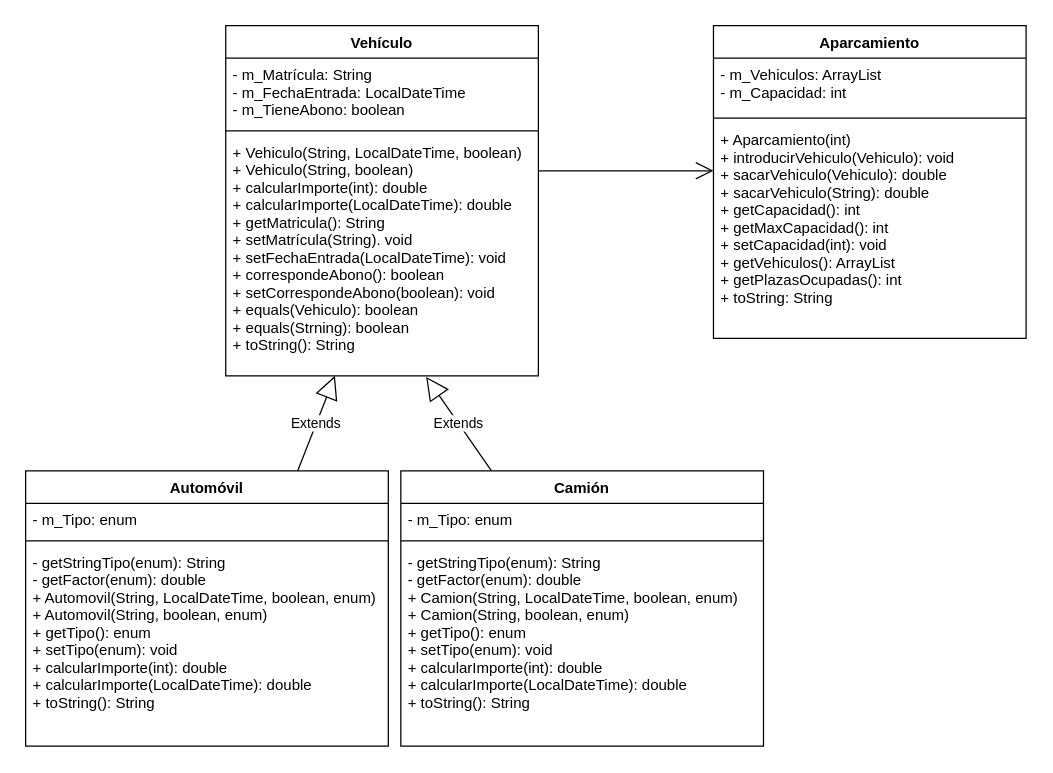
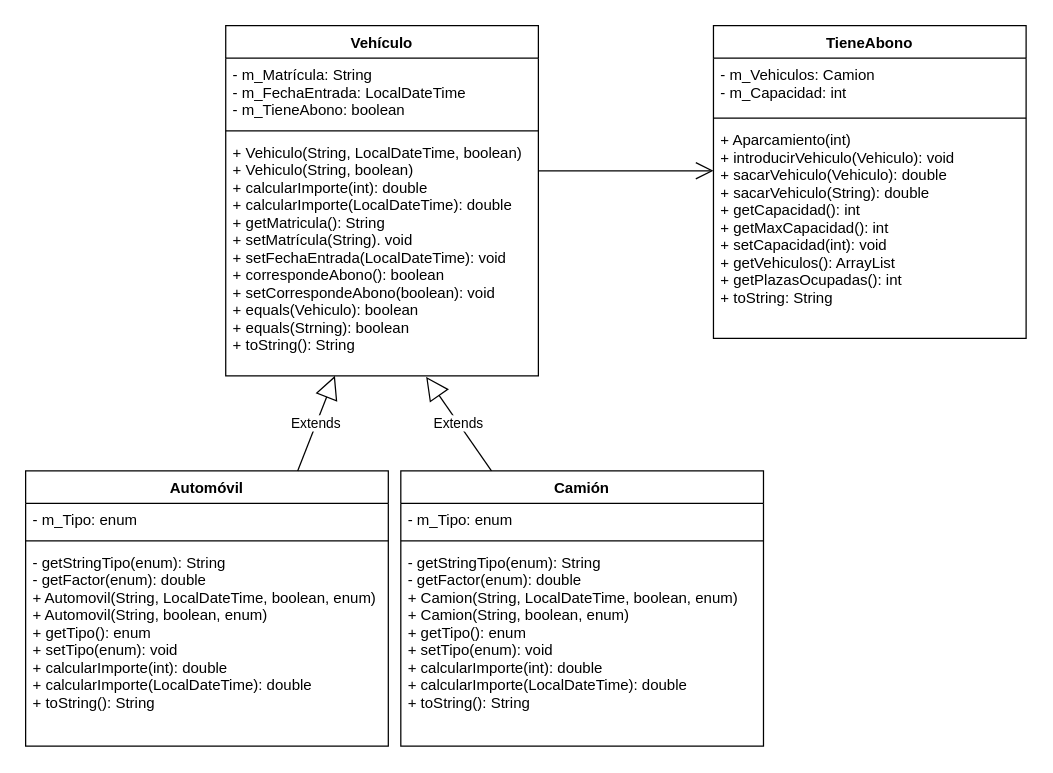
(869, 43) -> (869, 43)
(809, 75) -> (797, 75)
